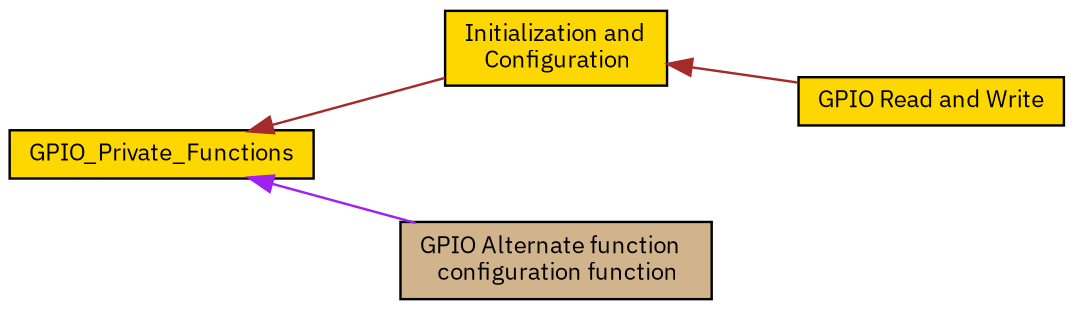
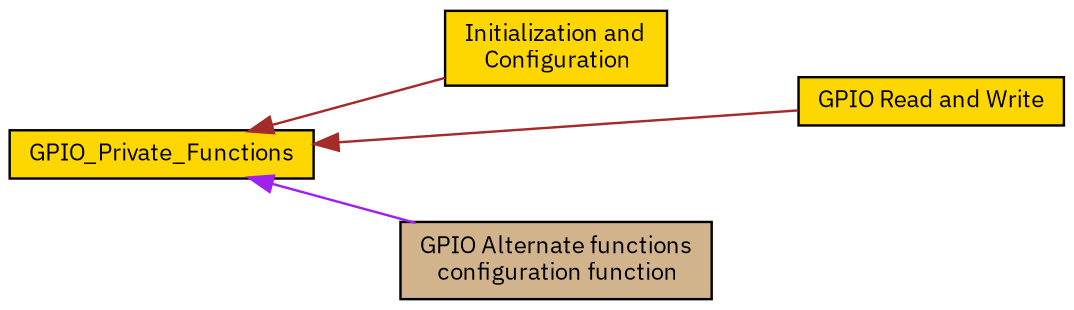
(745, 75) -> (568, 126)
(556, 261) -> (556, 261)
